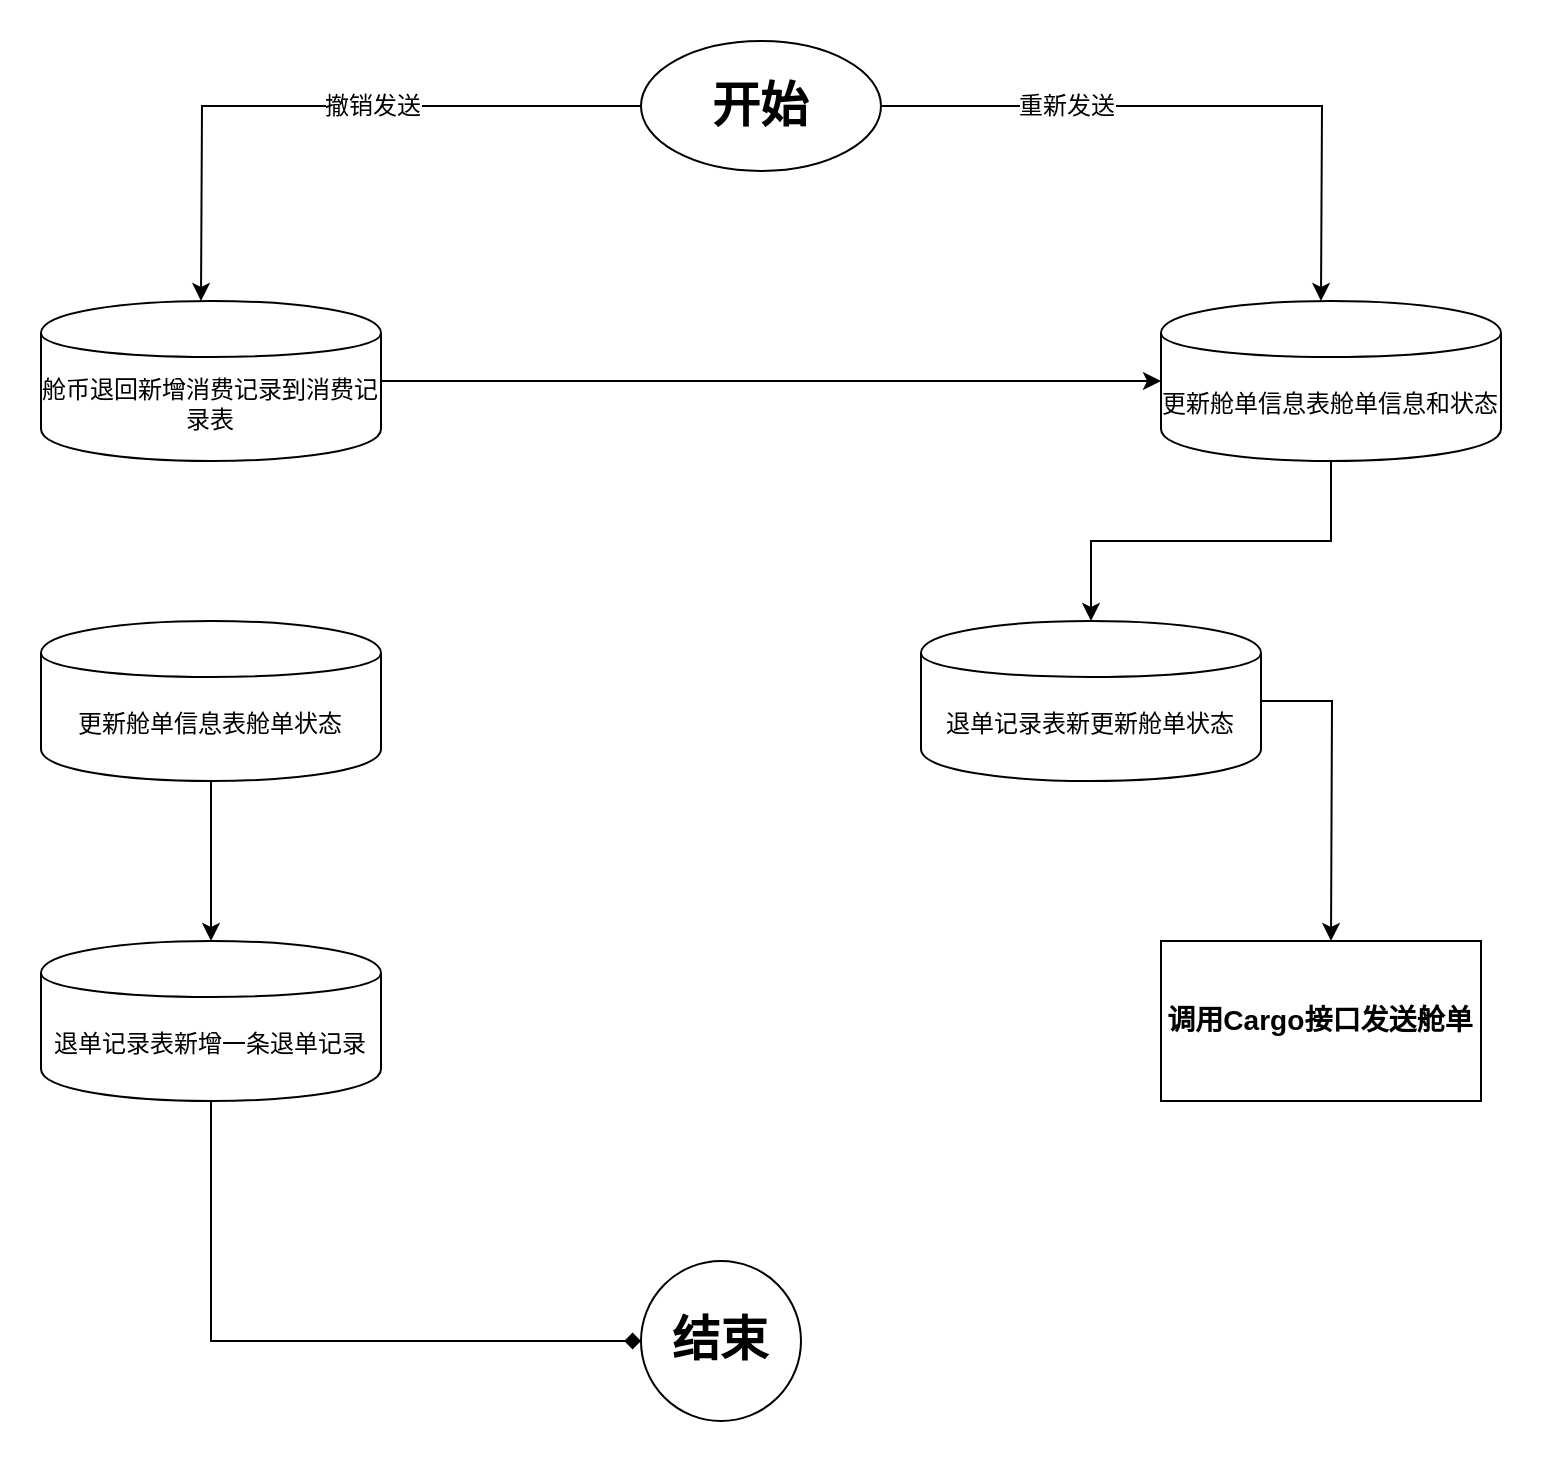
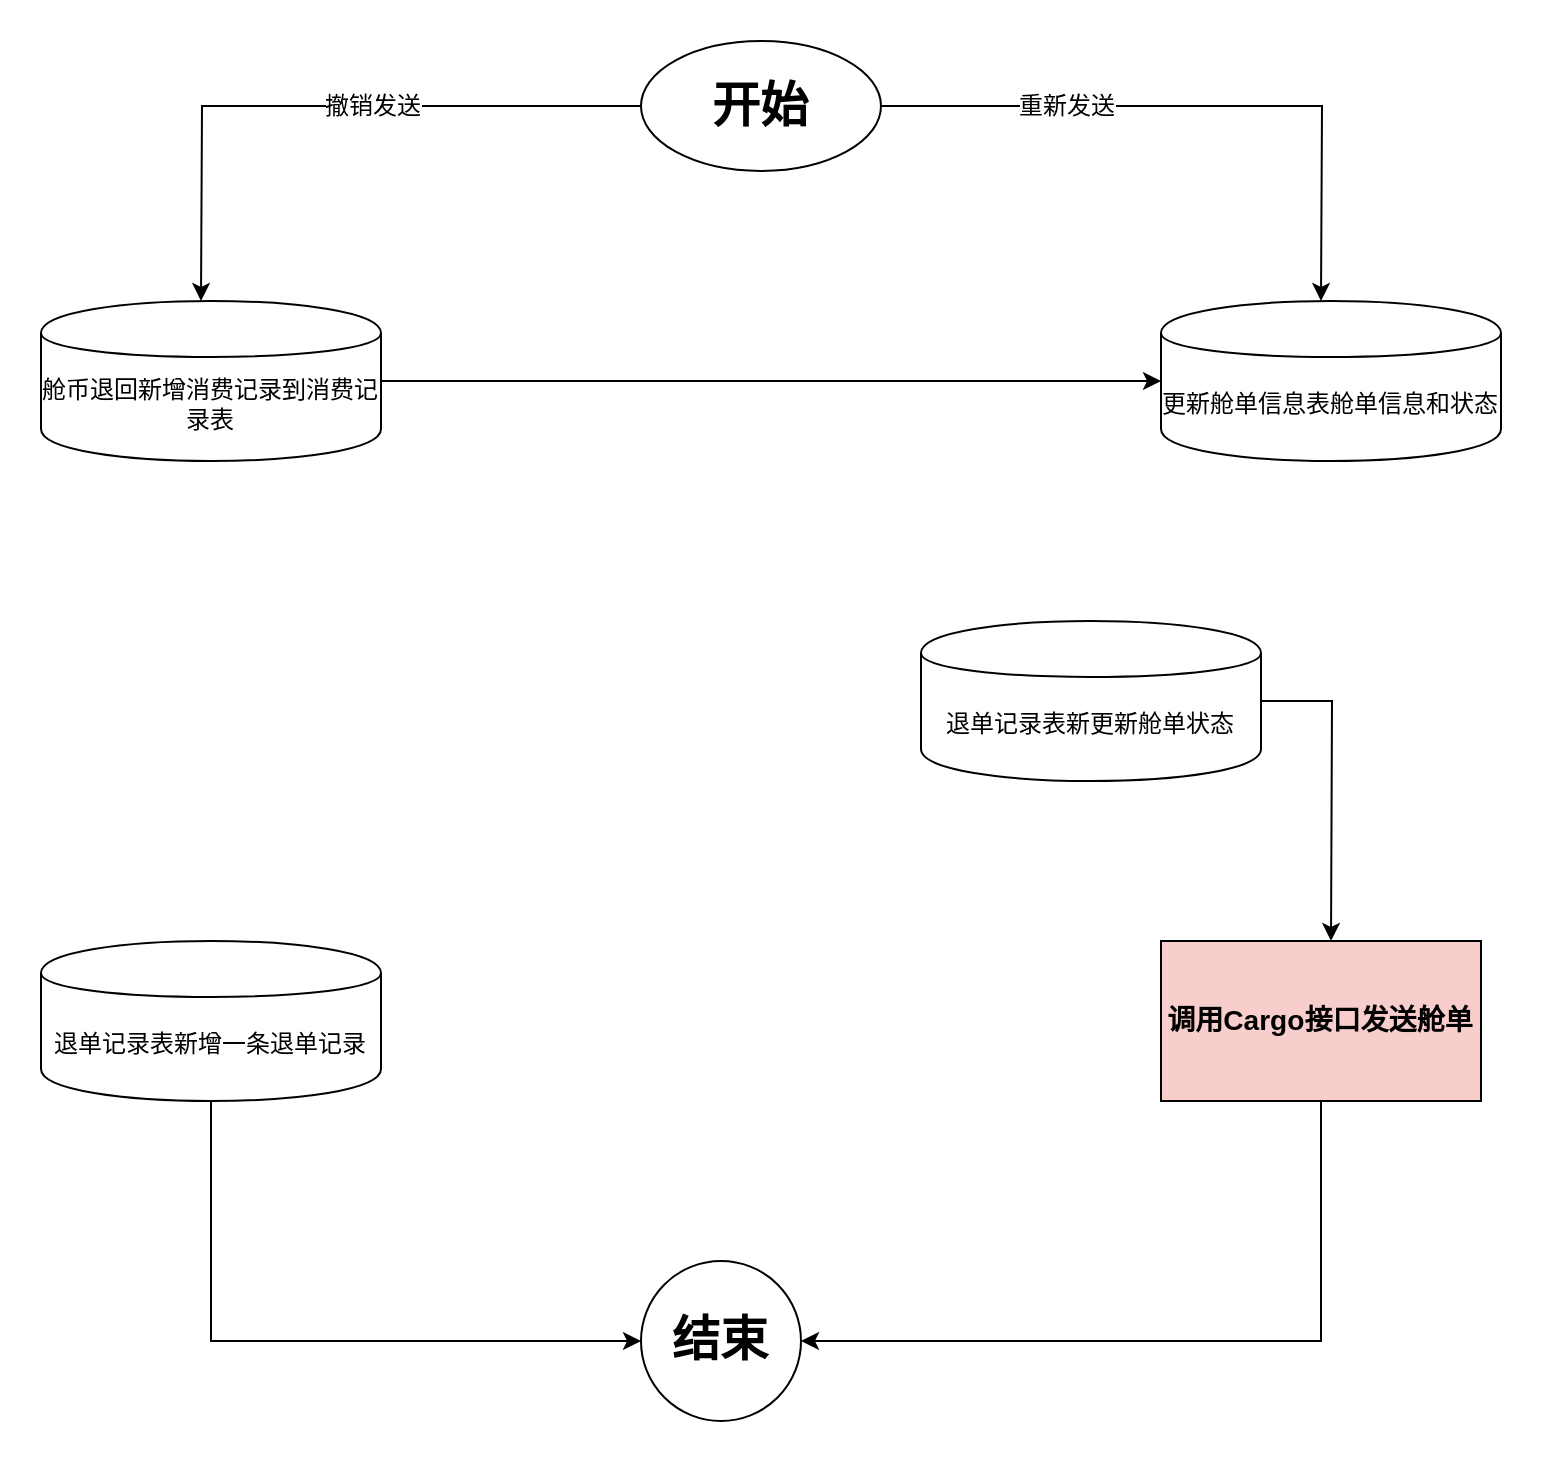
(1218, 541) -> none
(211, 701) -> none
(211, 854) -> none
(1321, 1021) -> (1321, 1021)
(624, 1341) -> (625, 1341)
none -> (1188, 1341)
